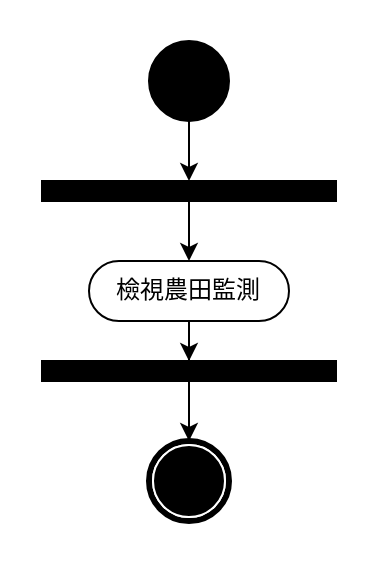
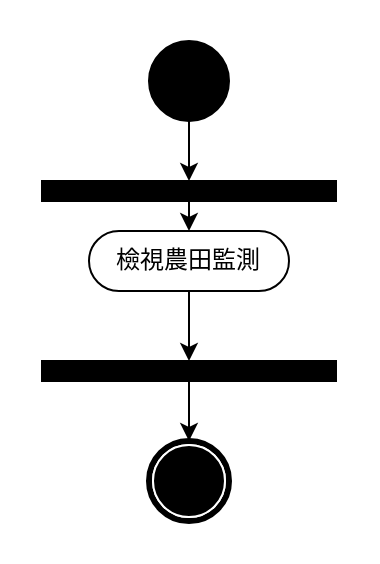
(189, 291) -> (189, 261)
